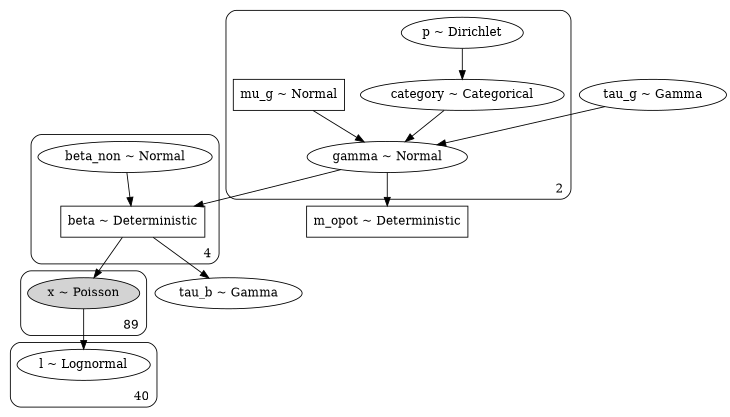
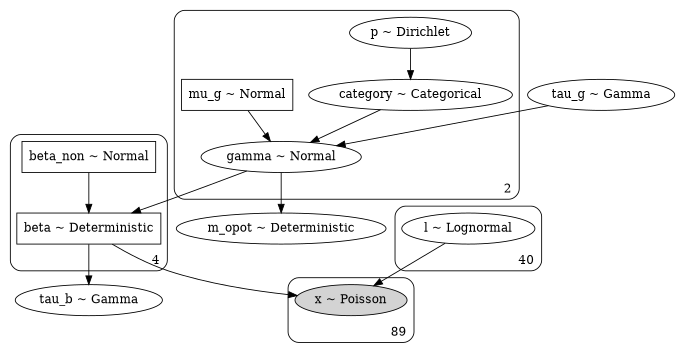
(125, 157) -> (89, 157)
(387, 222) -> (281, 229)
(84, 325) -> (413, 262)
